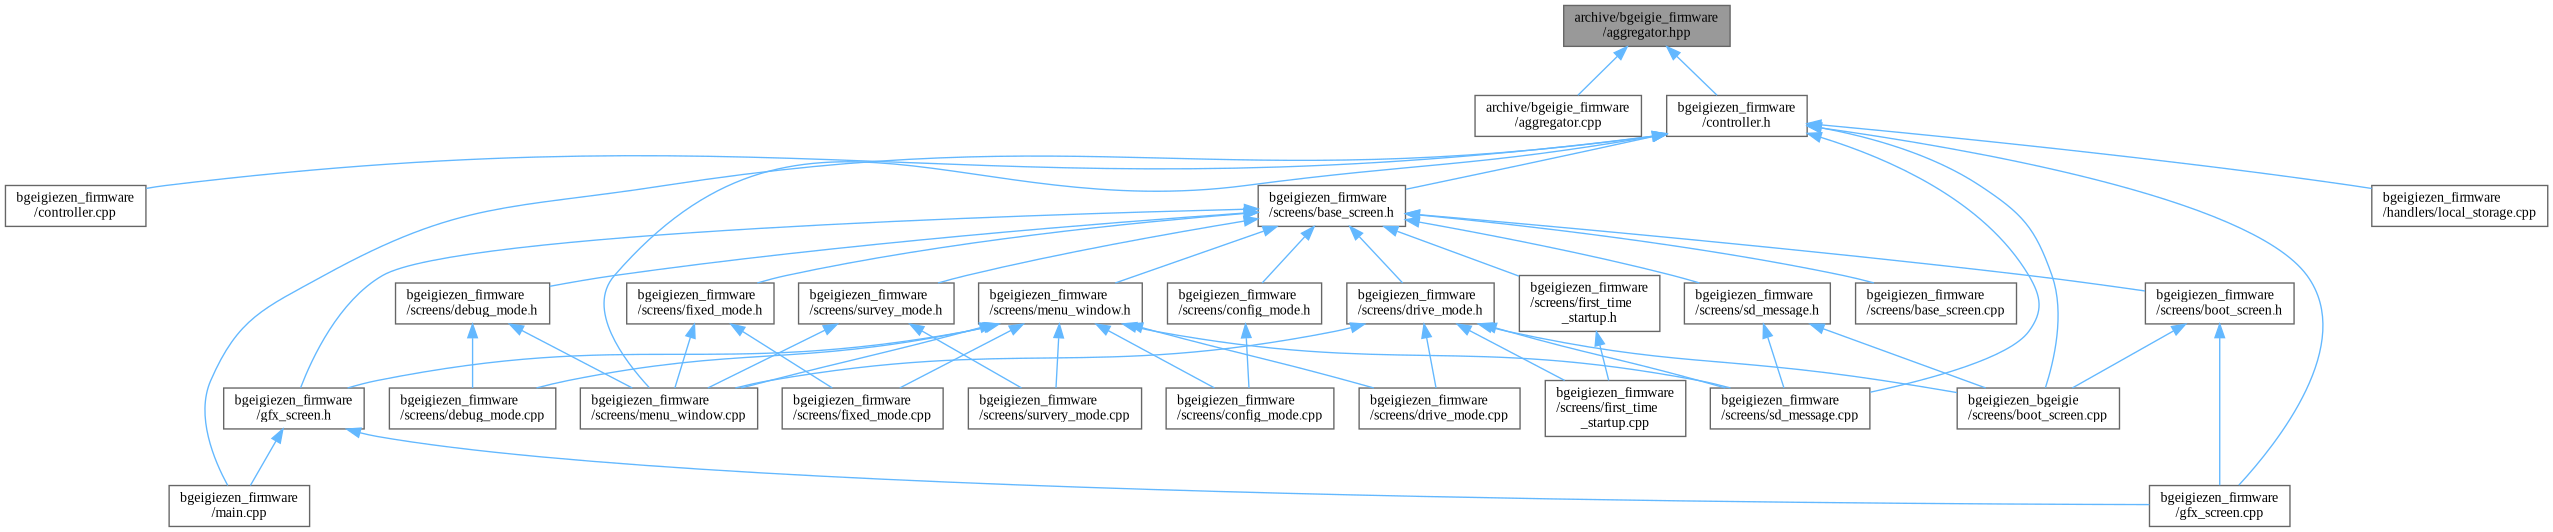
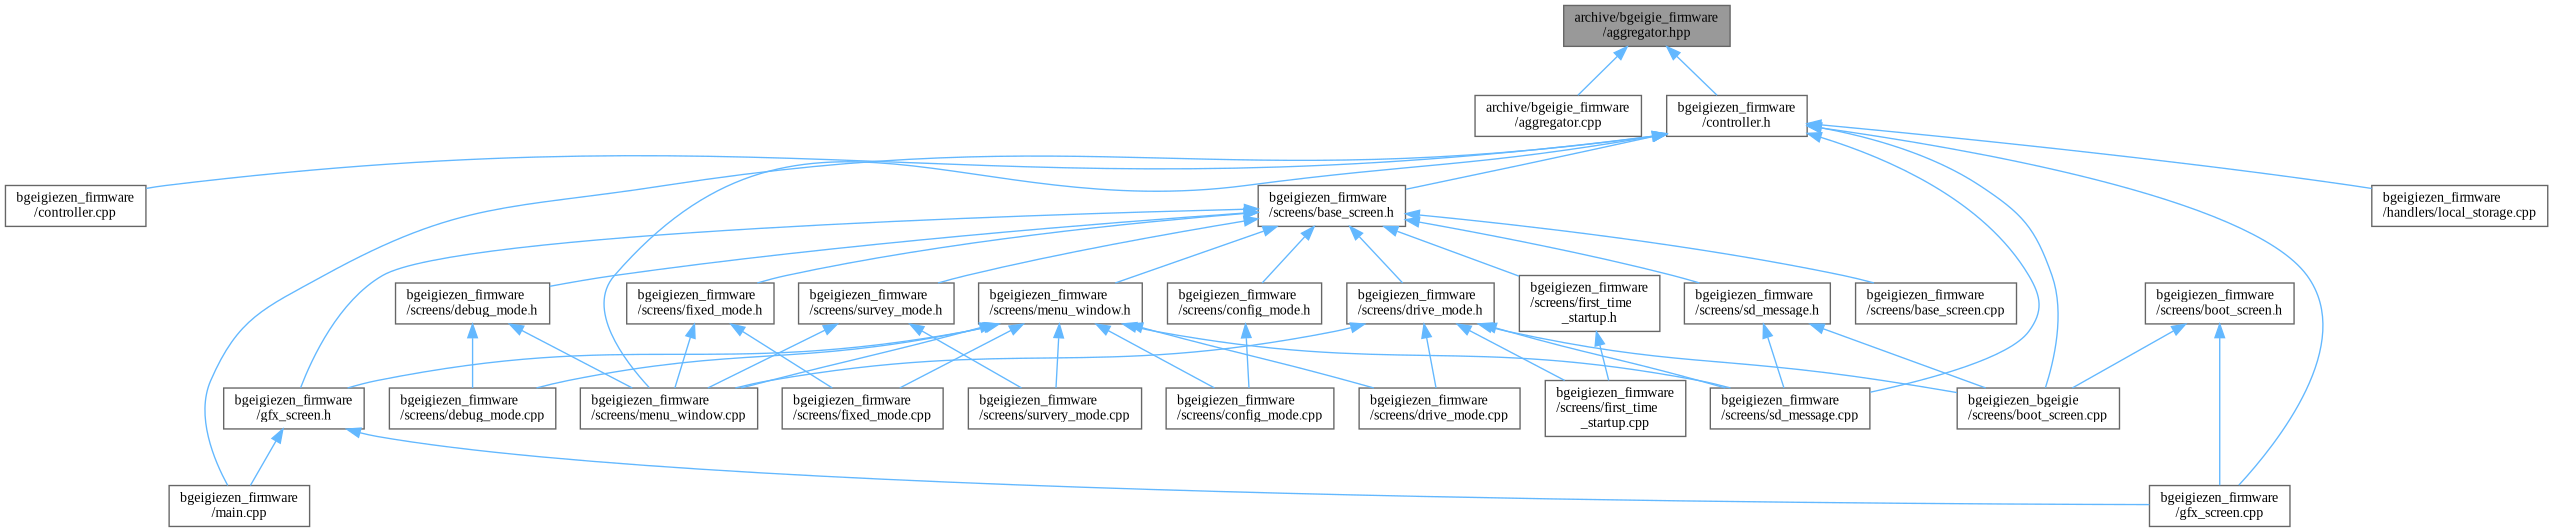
(1783, 249) -> none
